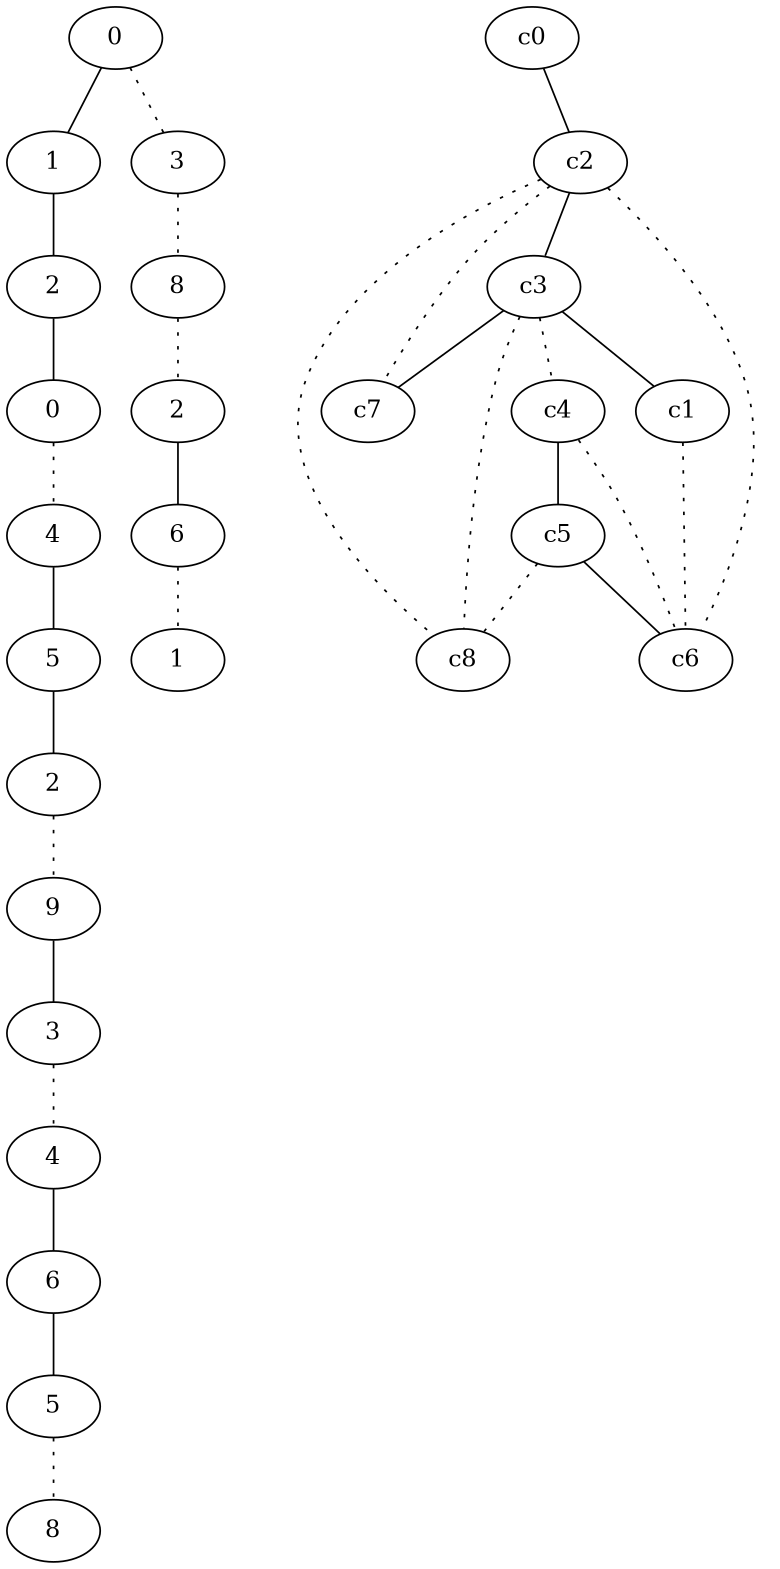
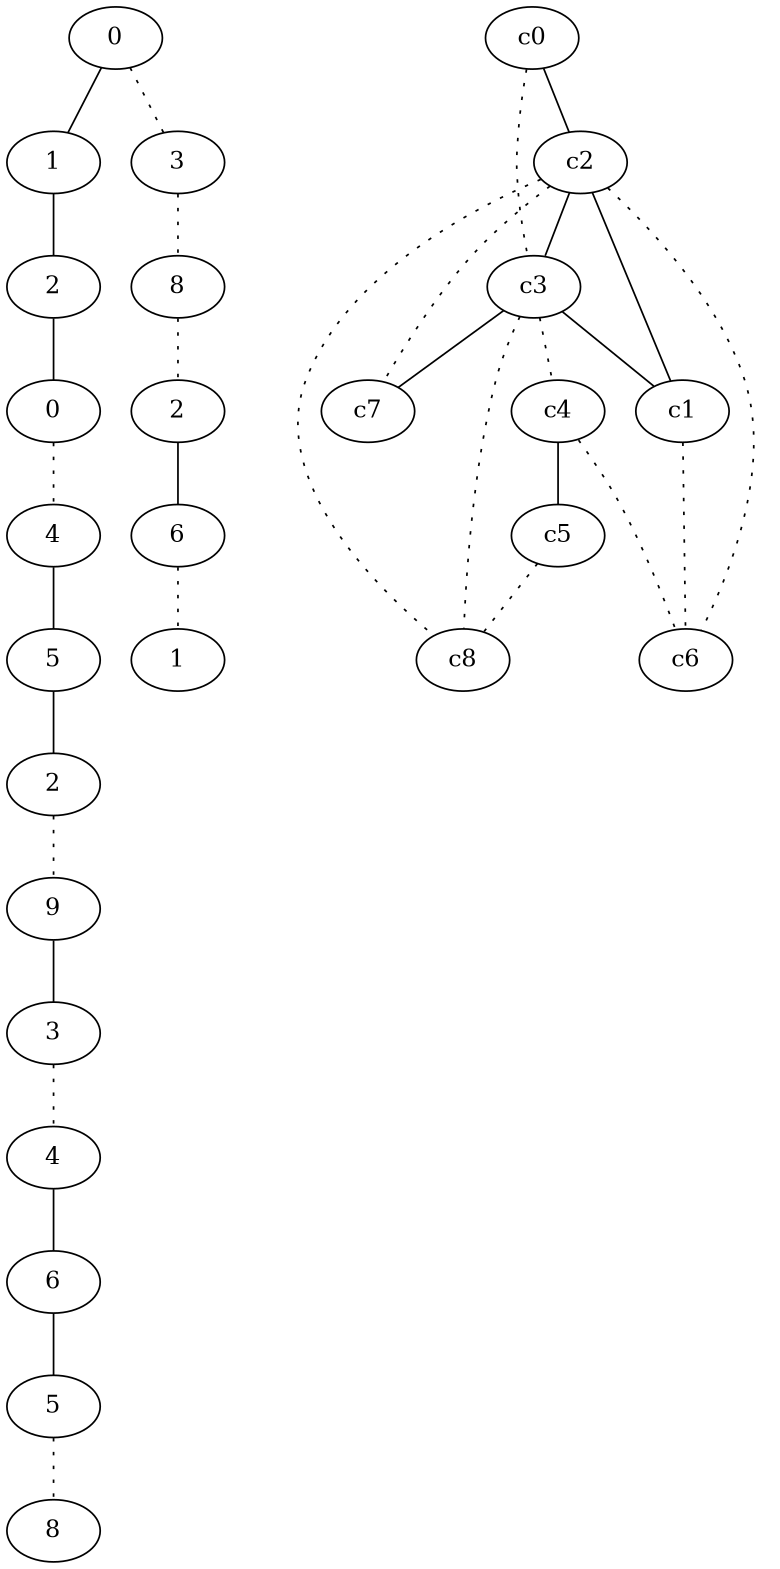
none -> (517, 163)
none -> (632, 287)
(622, 598) -> none
